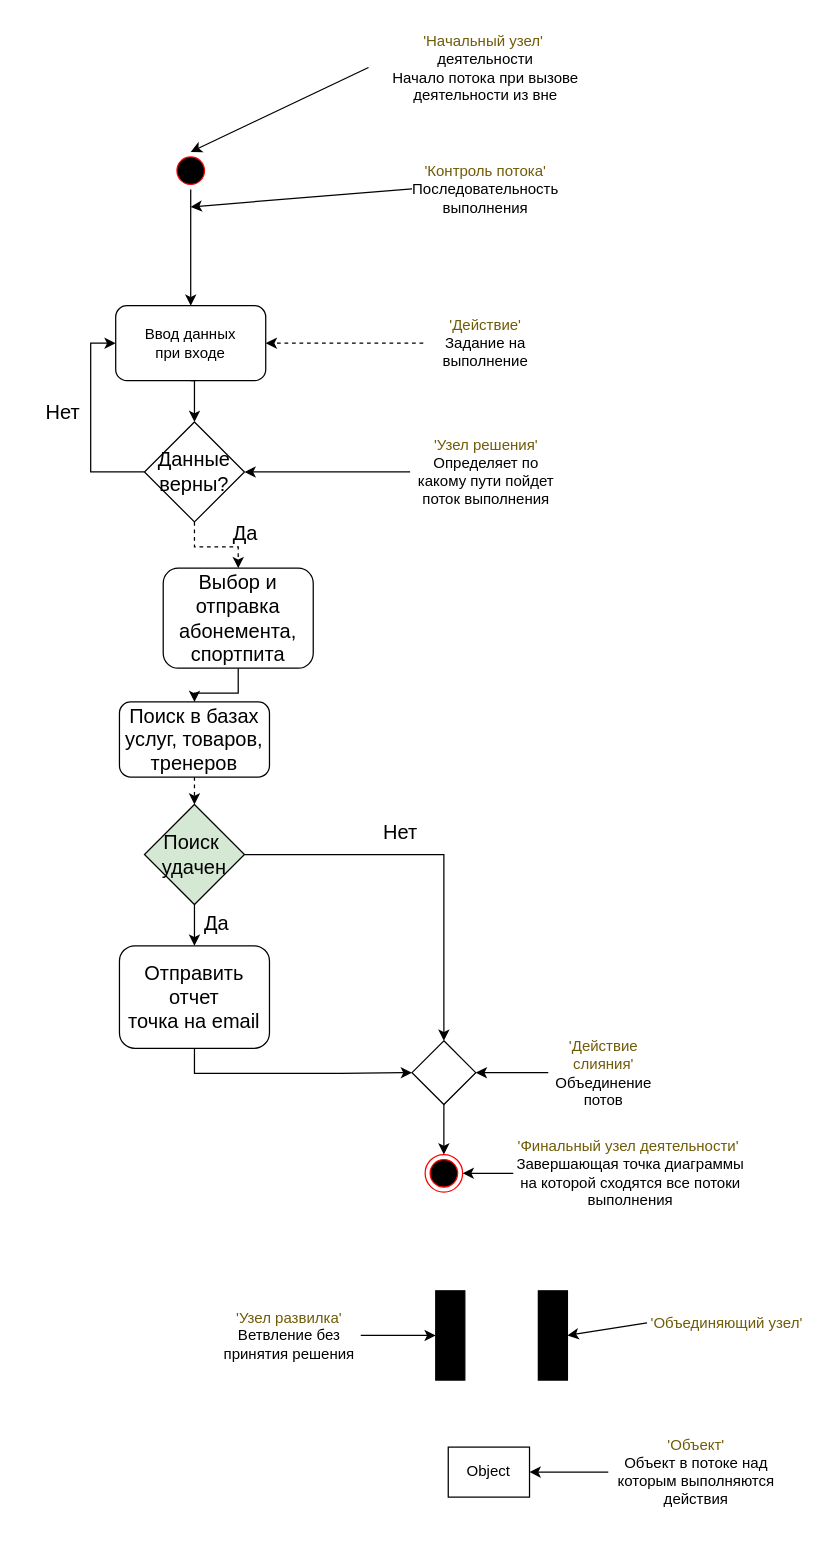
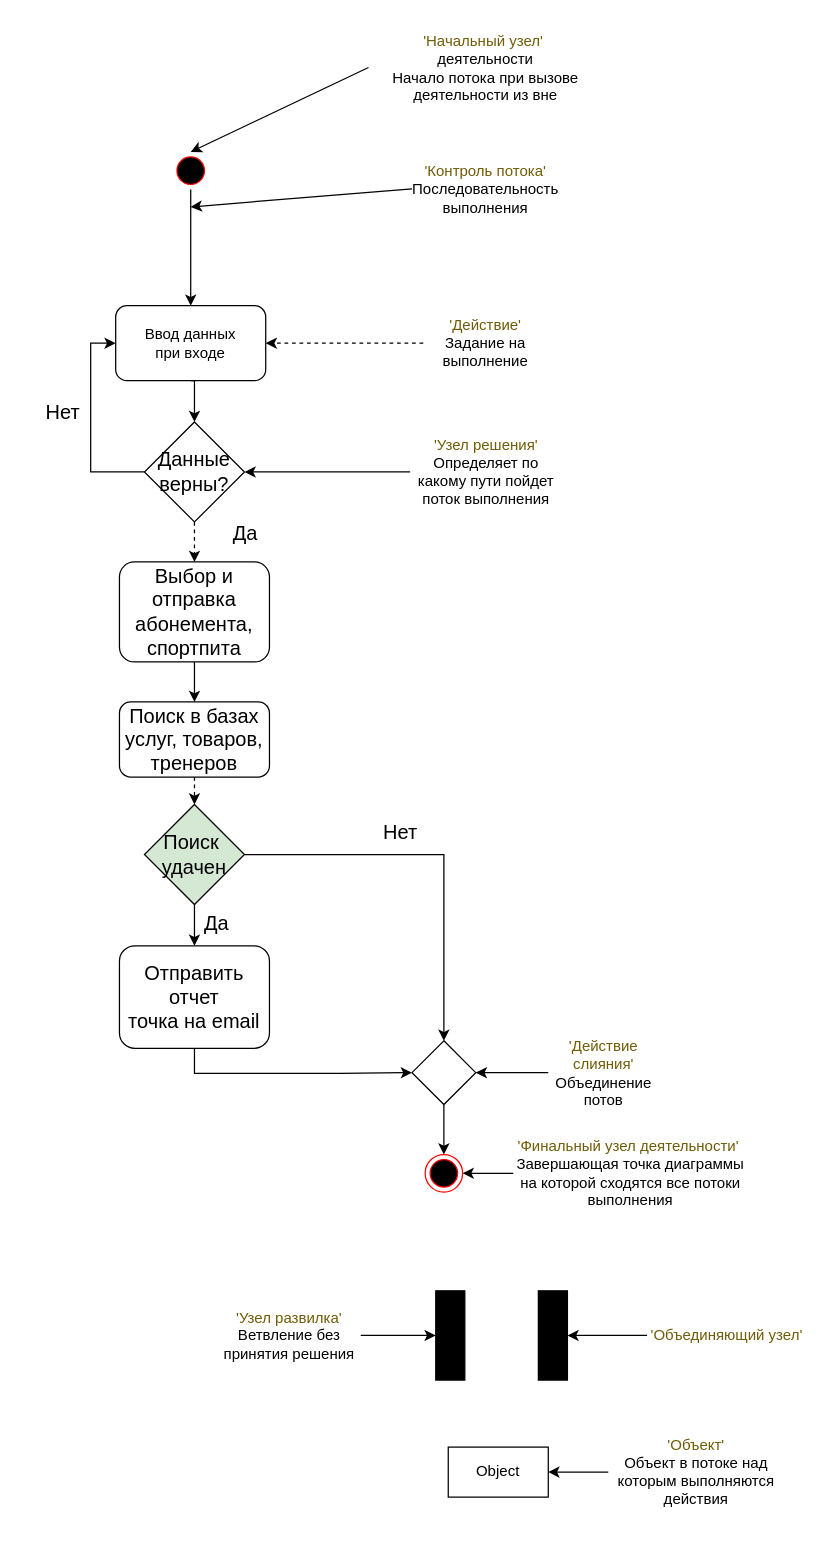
(238, 618) -> (194, 612)
(727, 1323) -> (727, 1335)
(489, 1472) -> (498, 1472)
